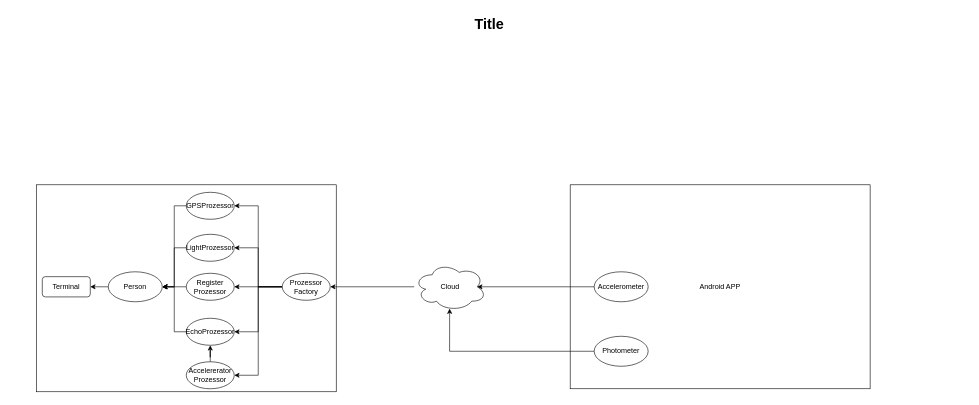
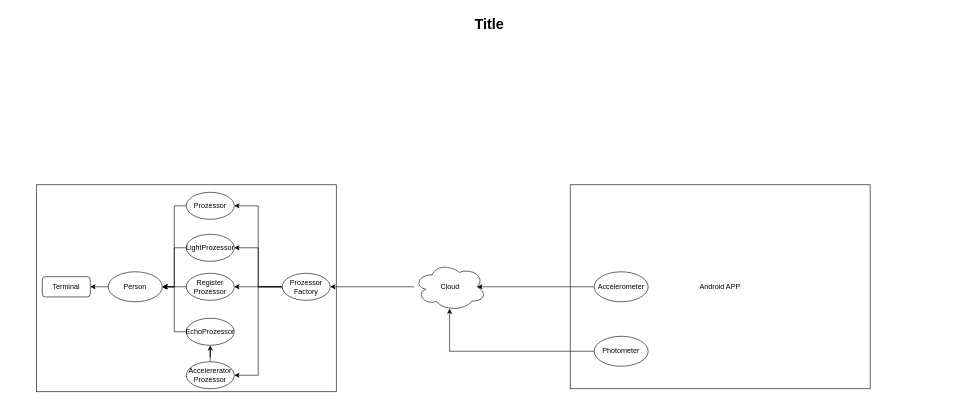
(210, 206) -> (210, 206)
(239, 332) -> none
